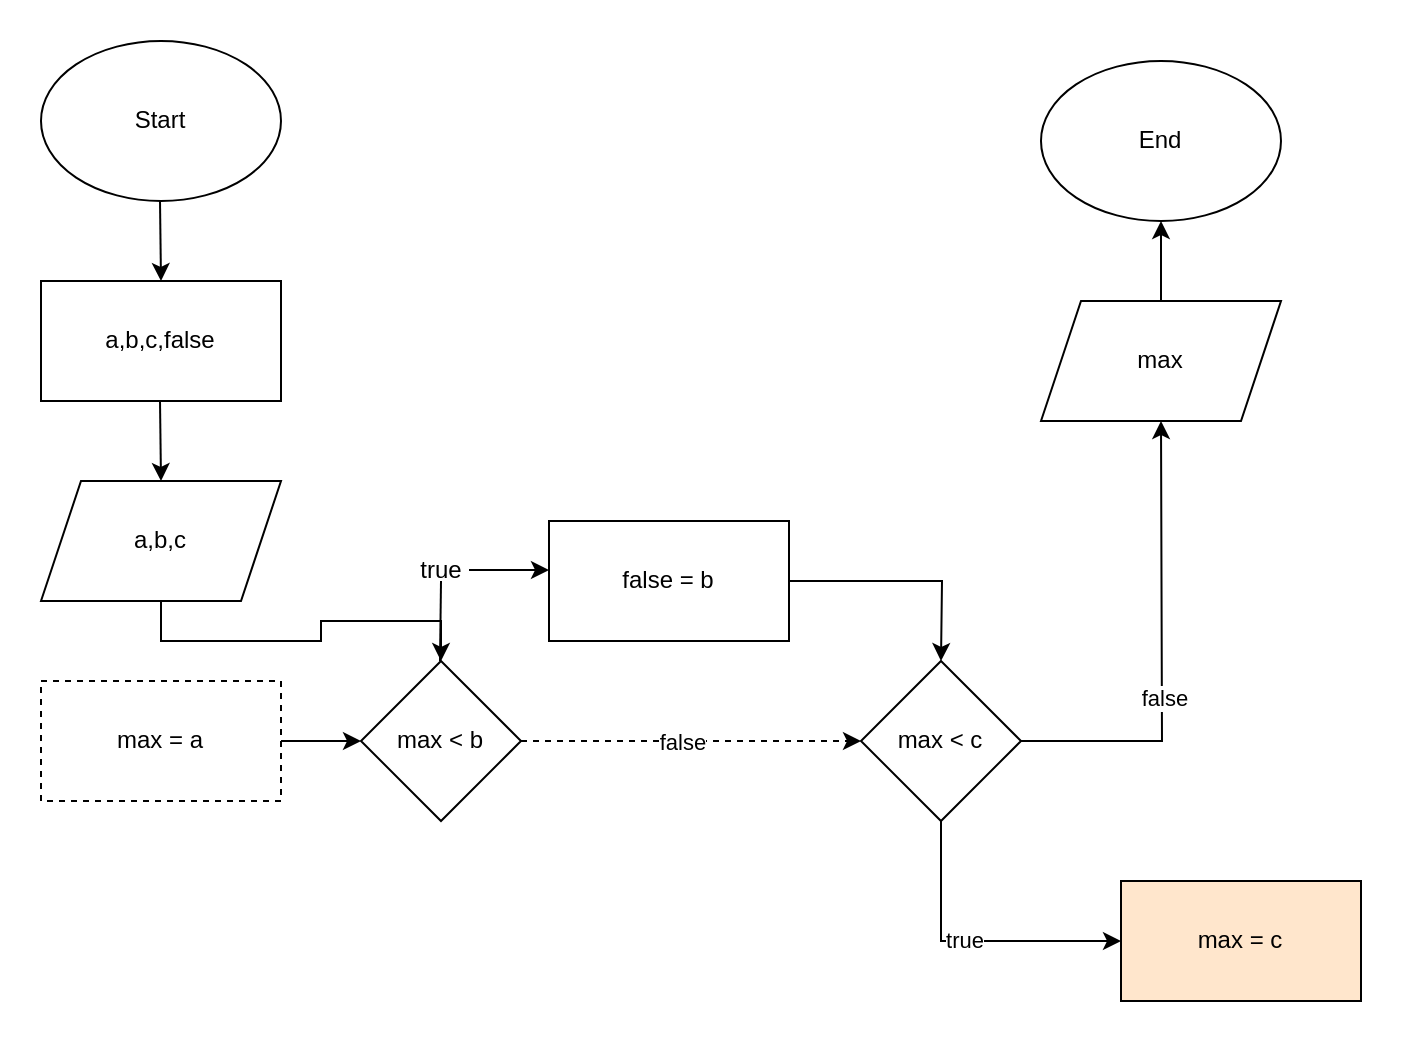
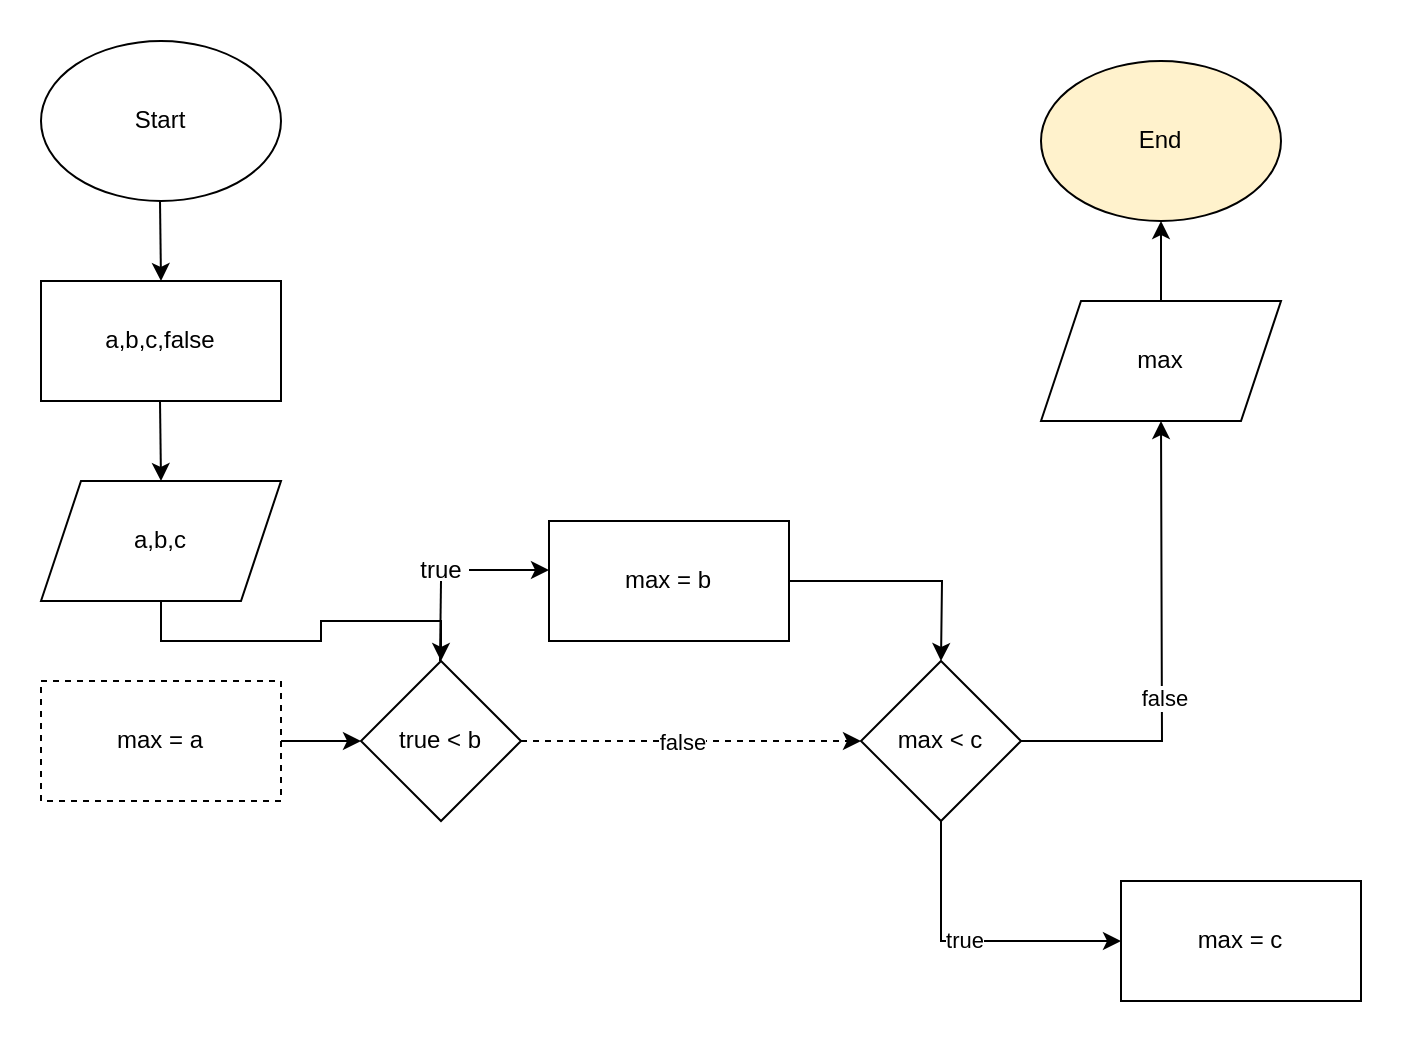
(1161, 141) -> (1161, 141)
(669, 581) -> (669, 581)
(441, 741) -> (441, 741)
(1241, 941) -> (1241, 941)
